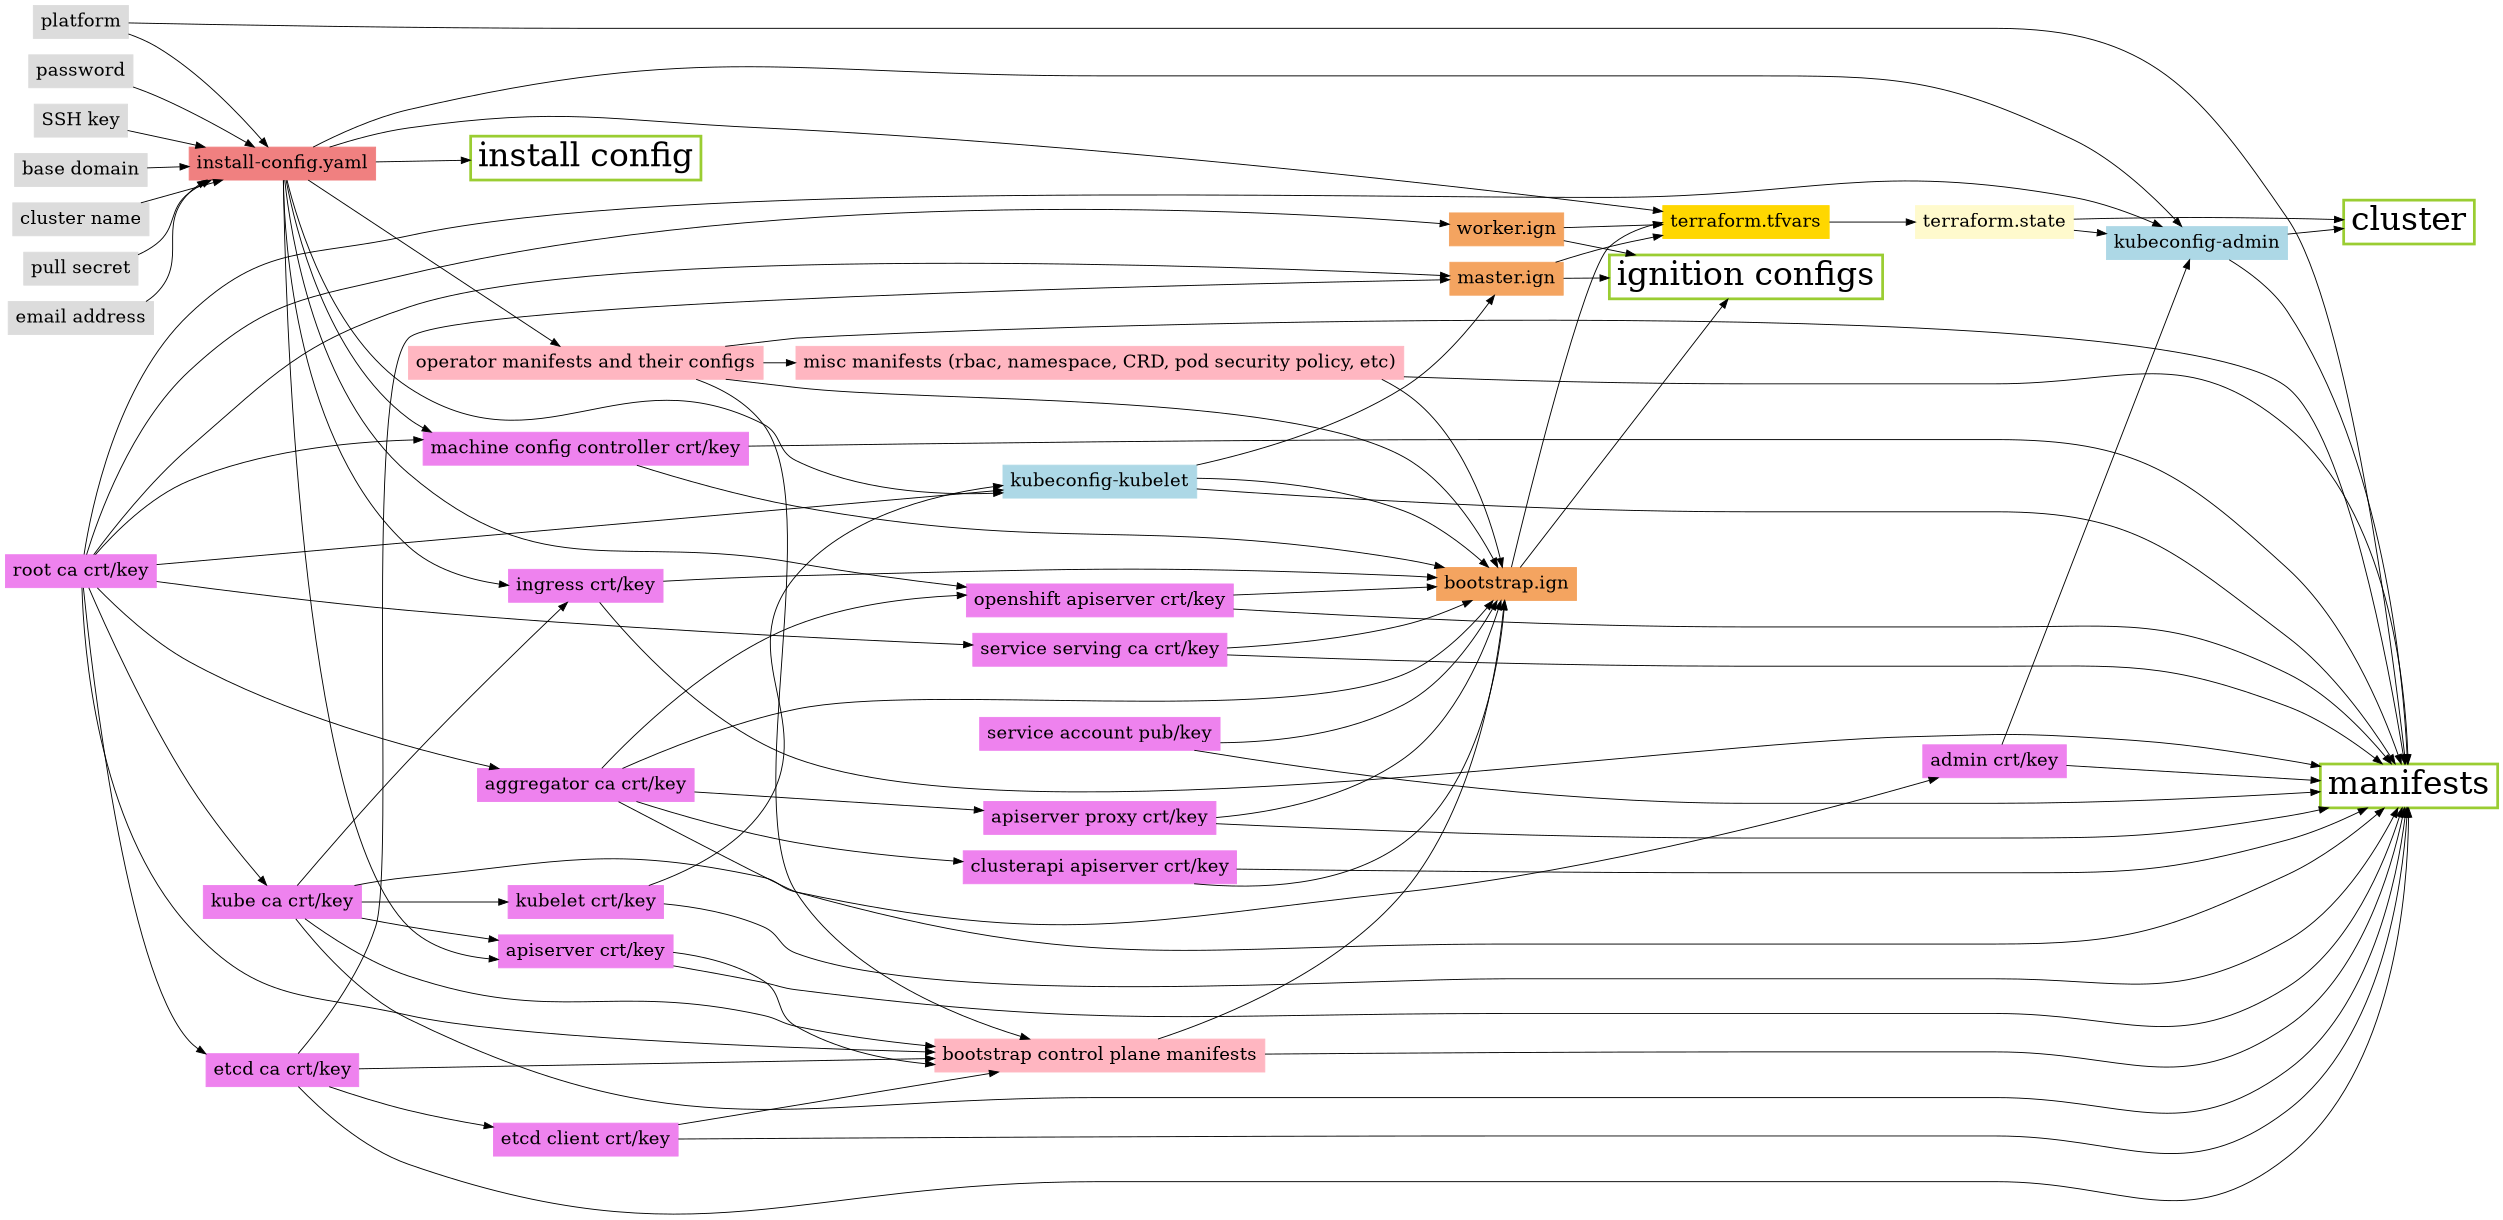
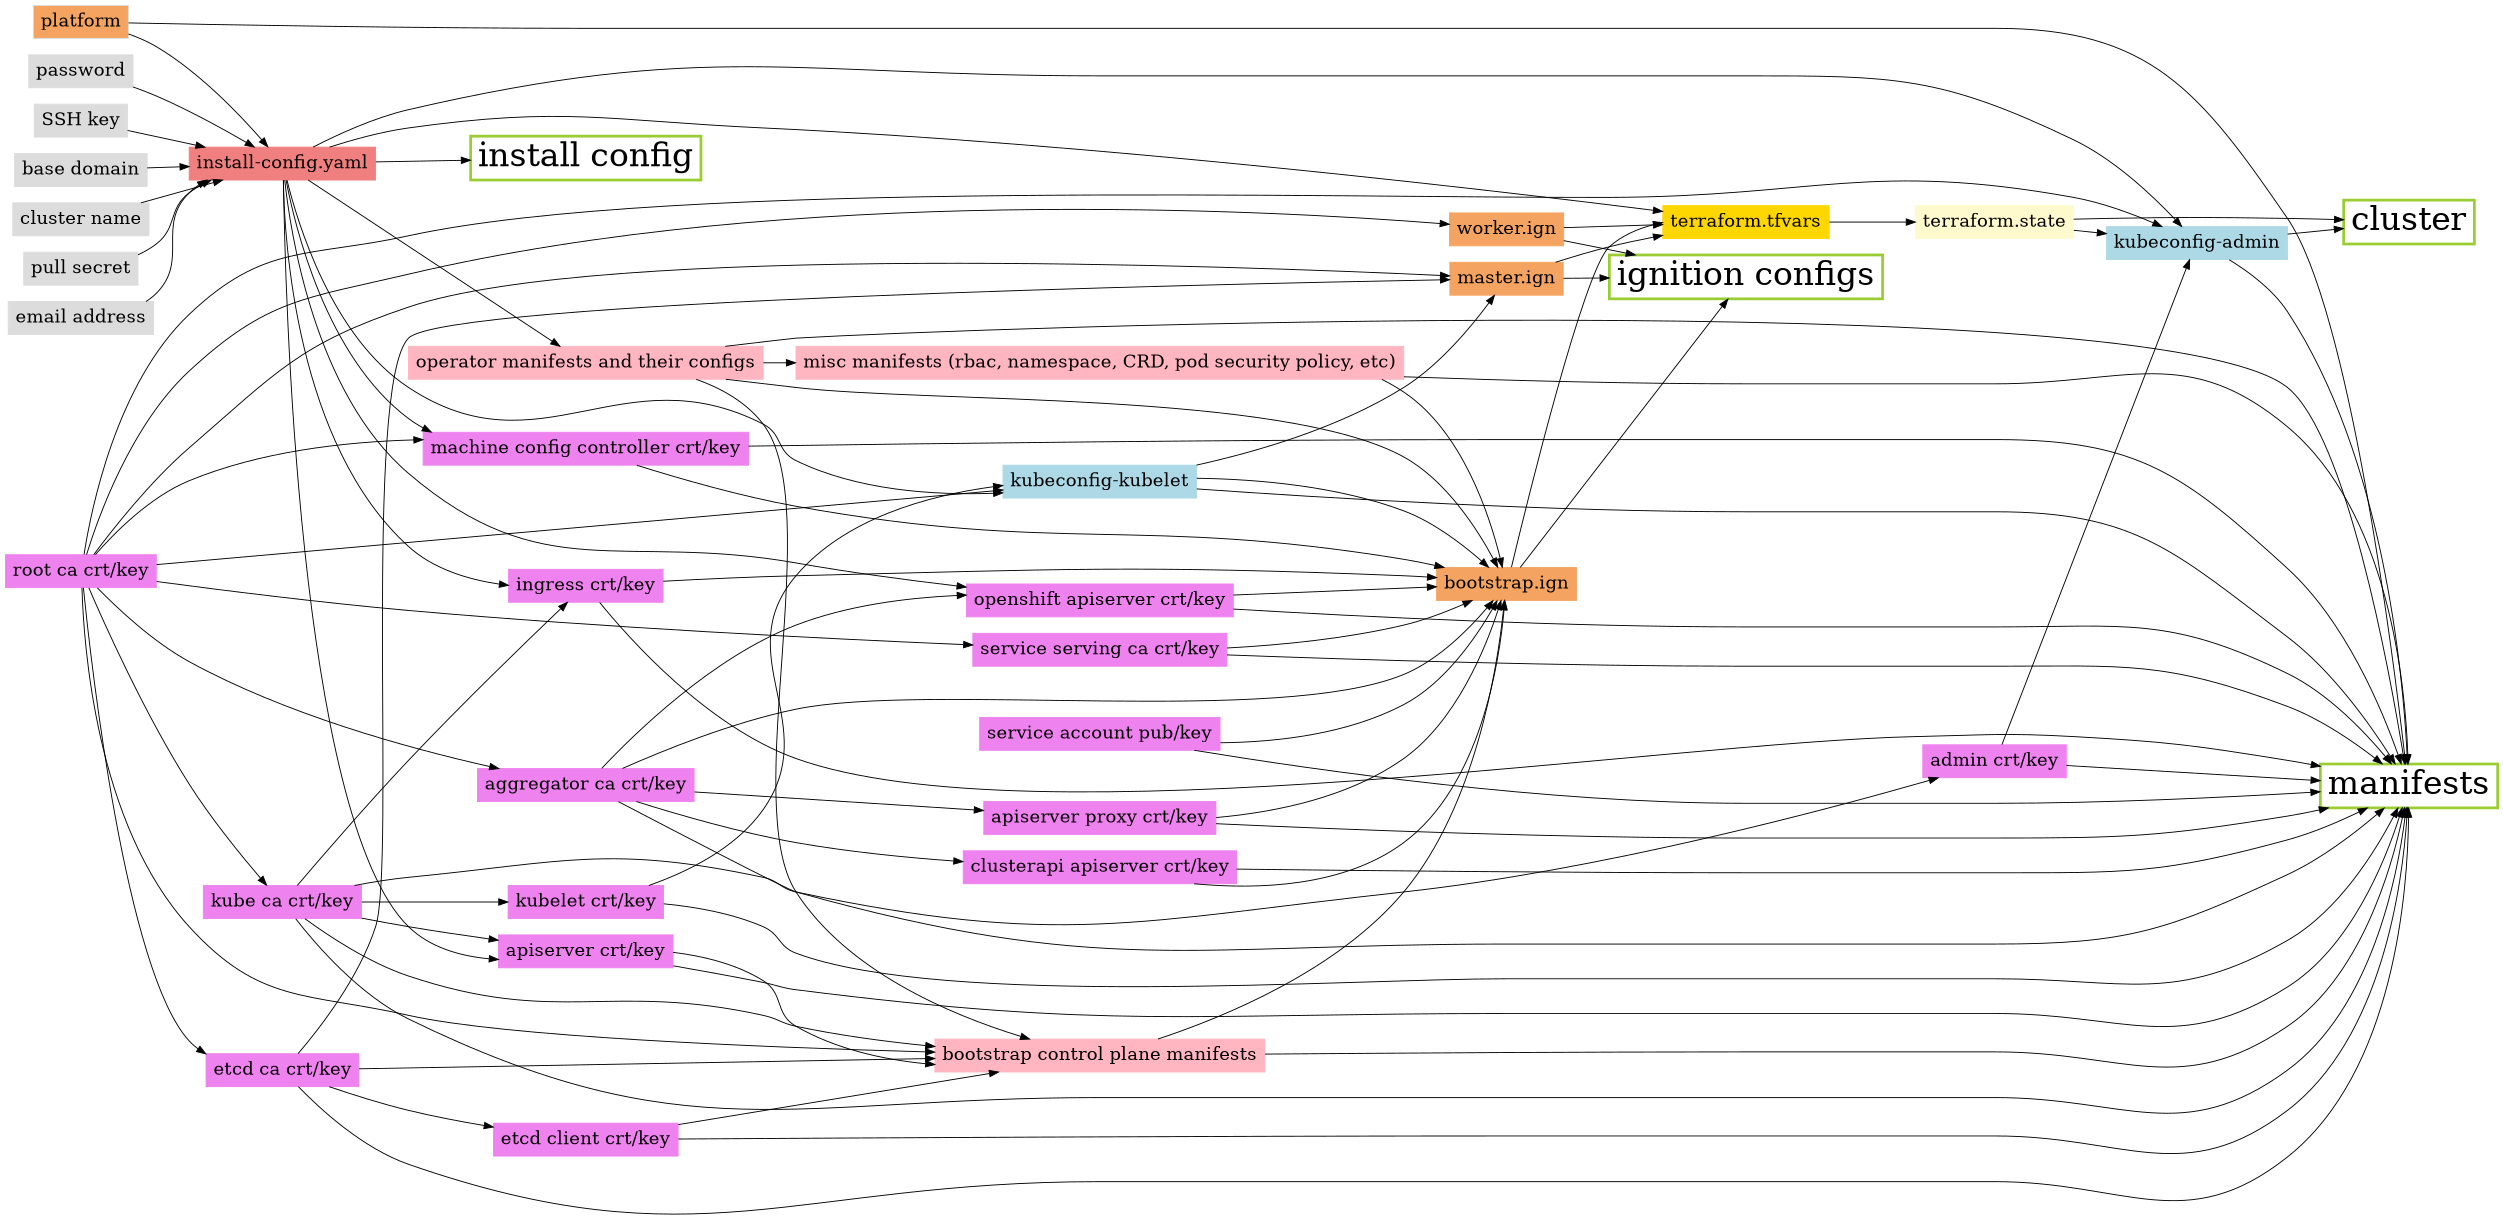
(81, 22) -> (81, 22)
